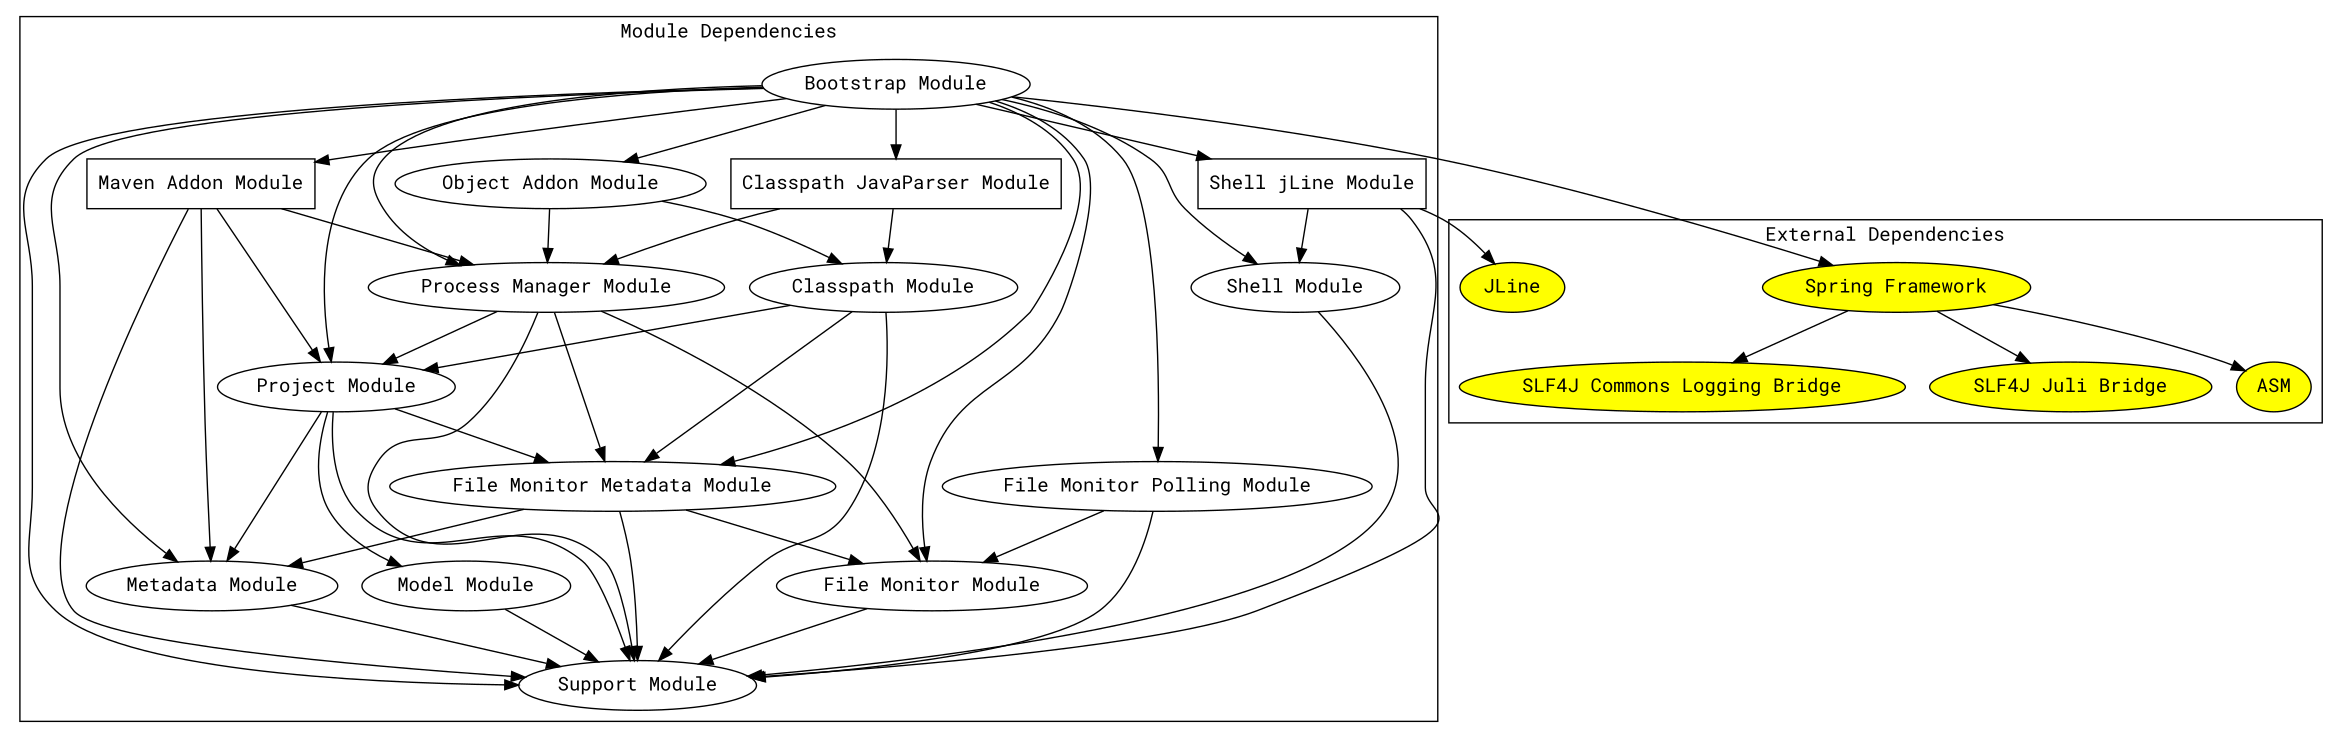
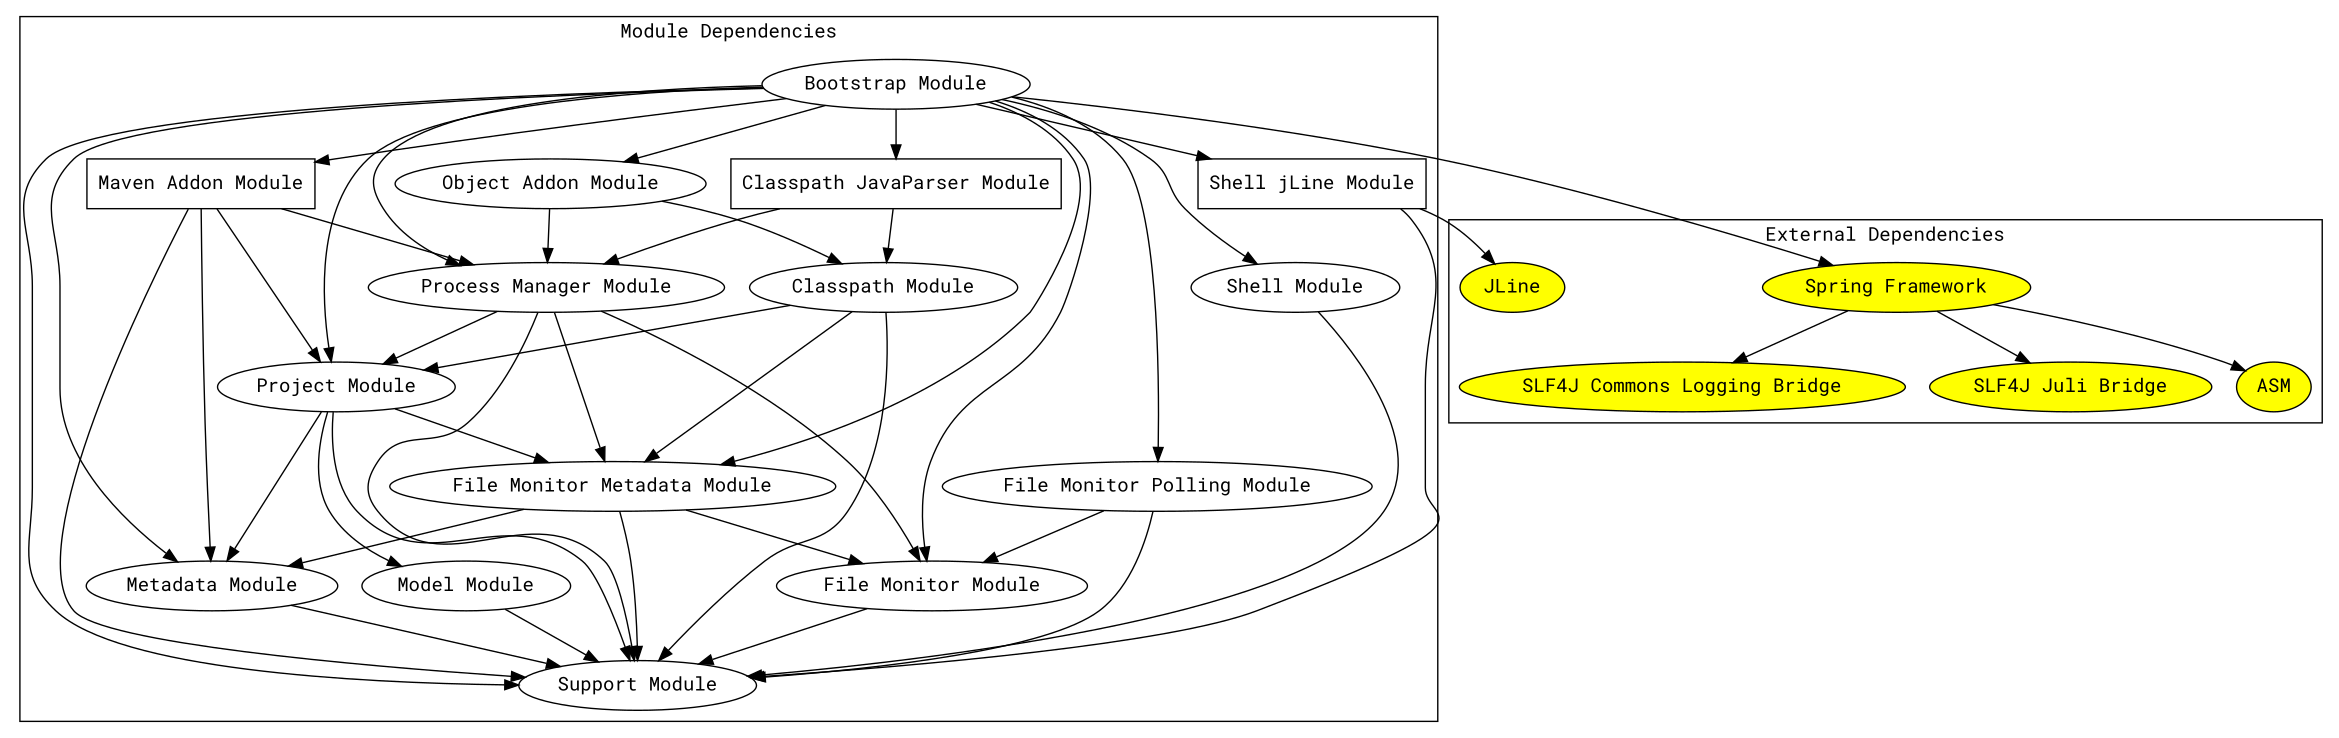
(1305, 229) -> none
